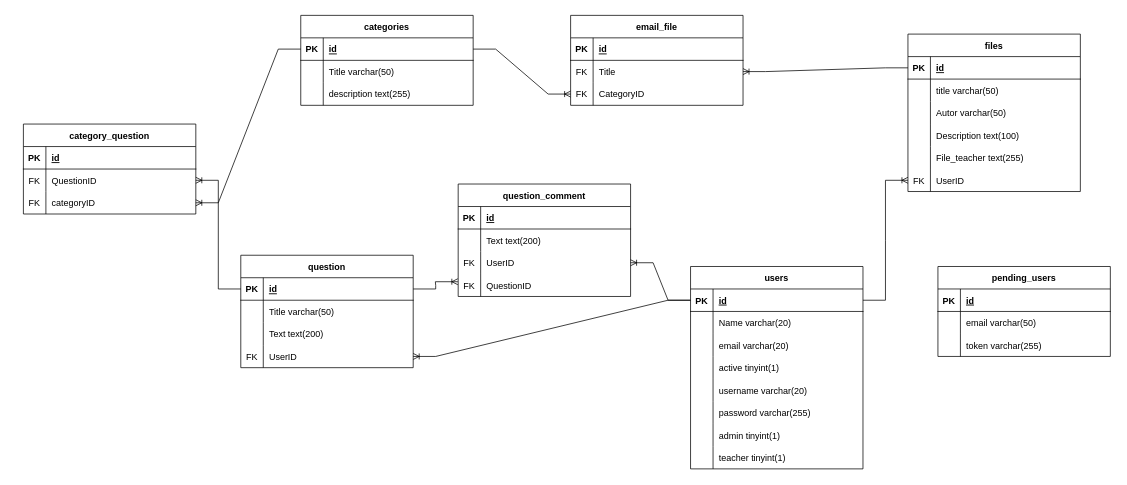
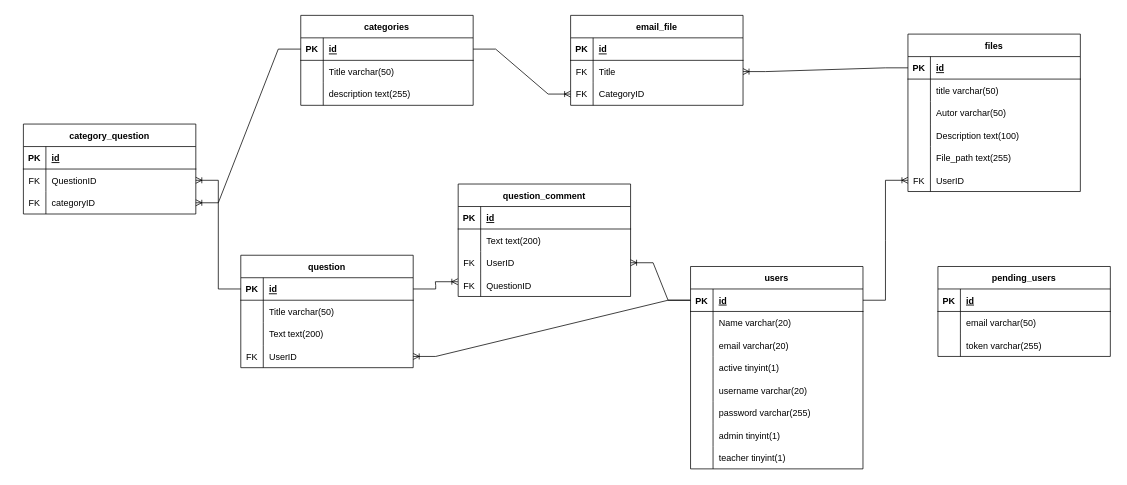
(988, 158) -> (980, 158)
